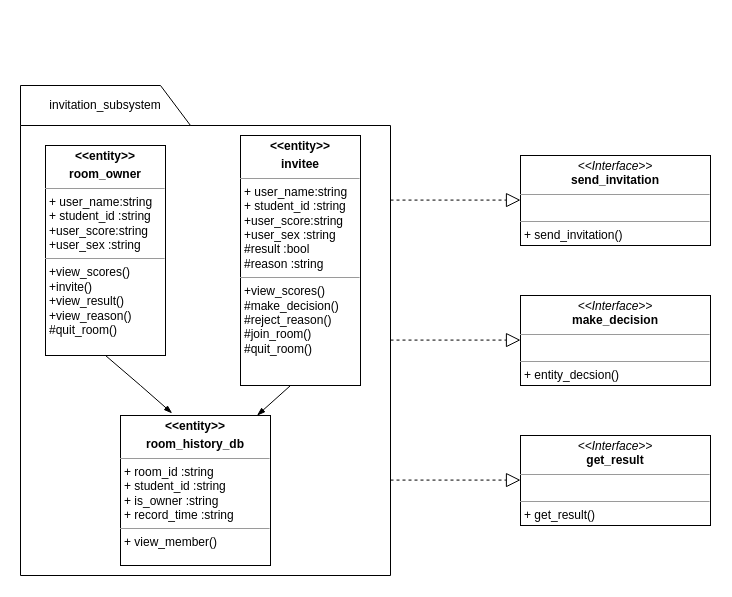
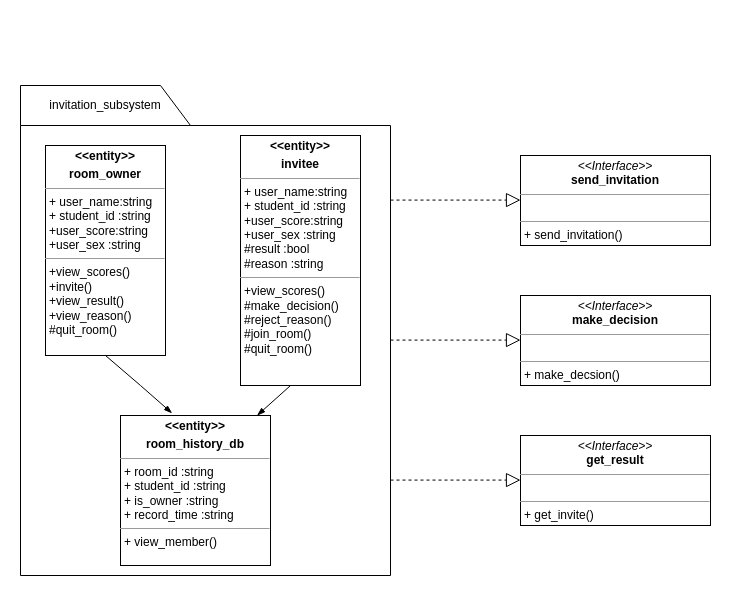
(576, 317) -> (571, 317)
(564, 457) -> (564, 457)
